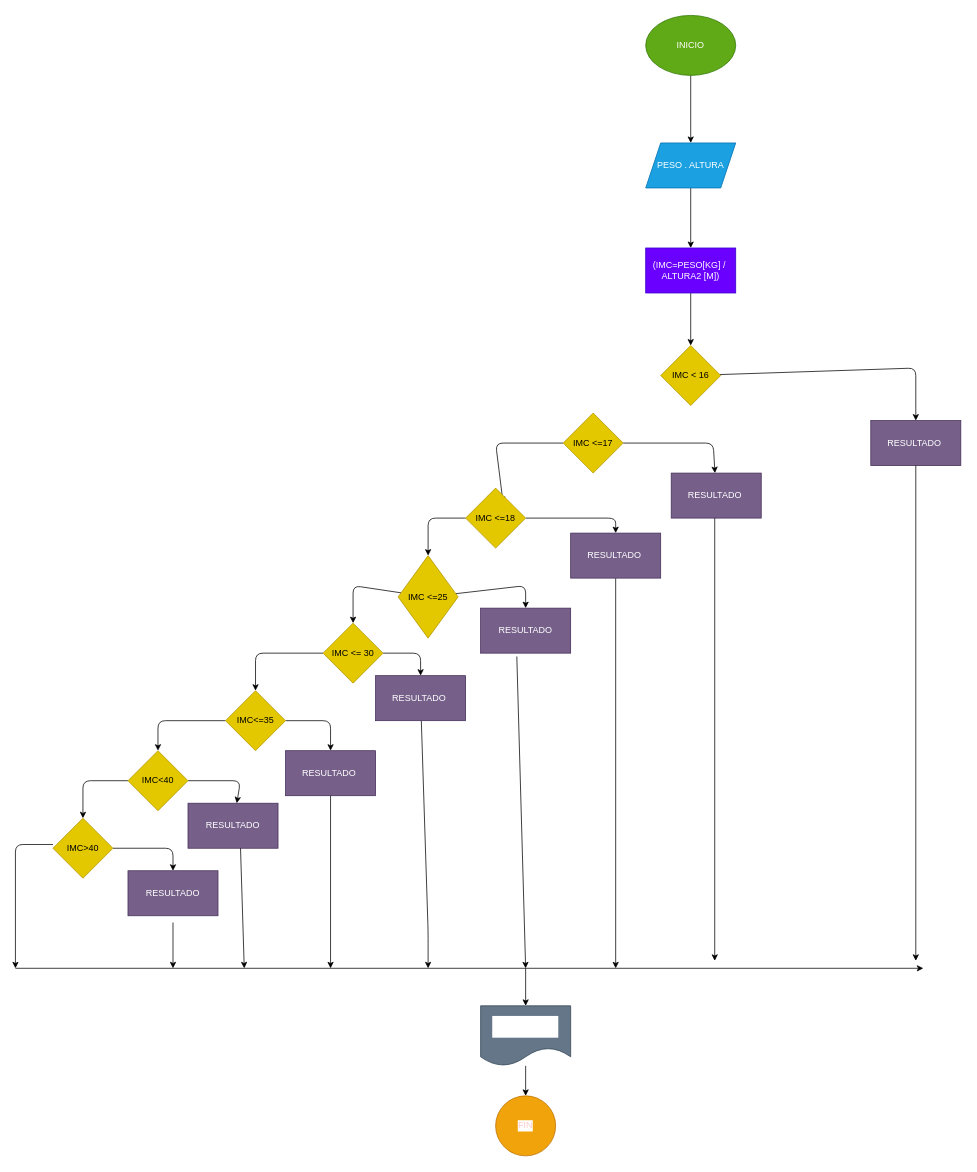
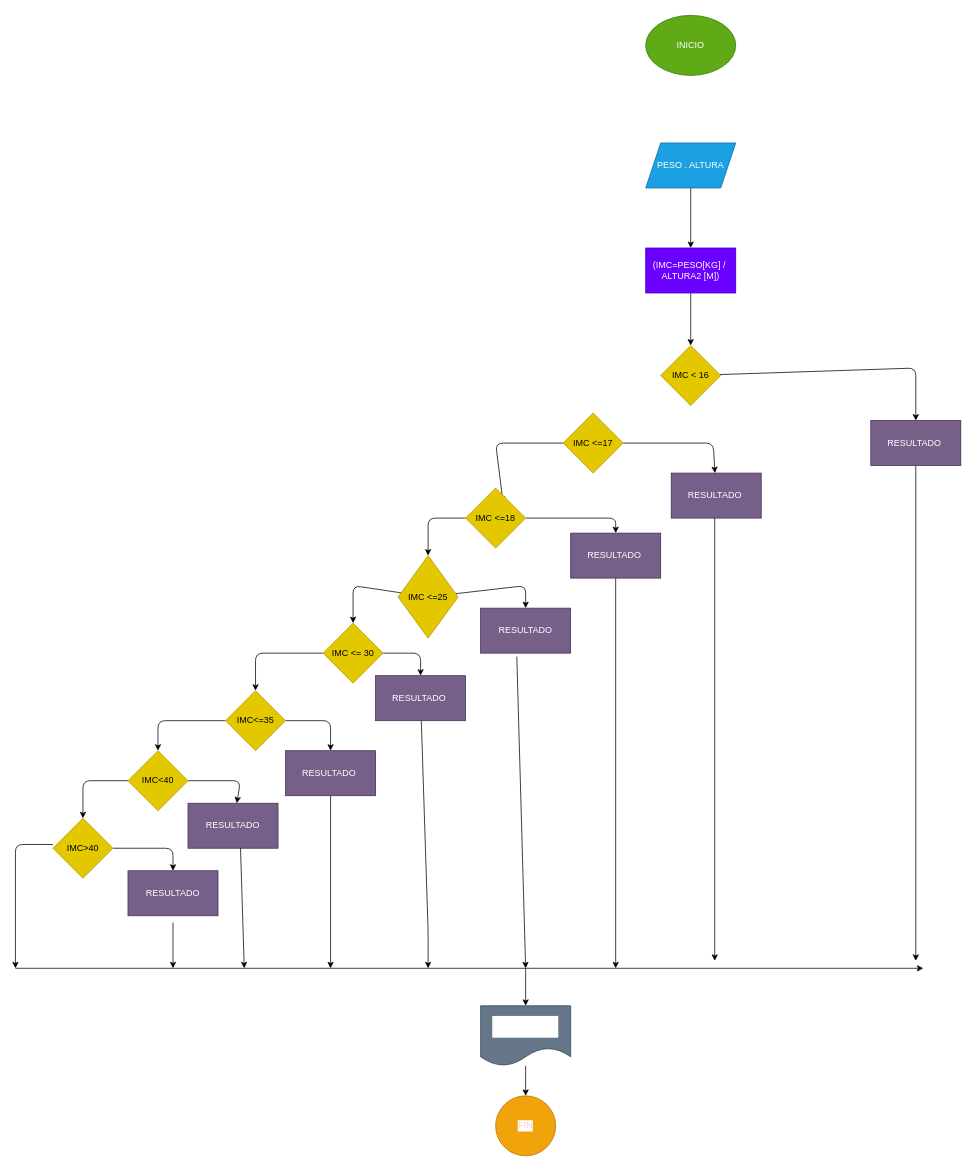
(690, 107) -> none
